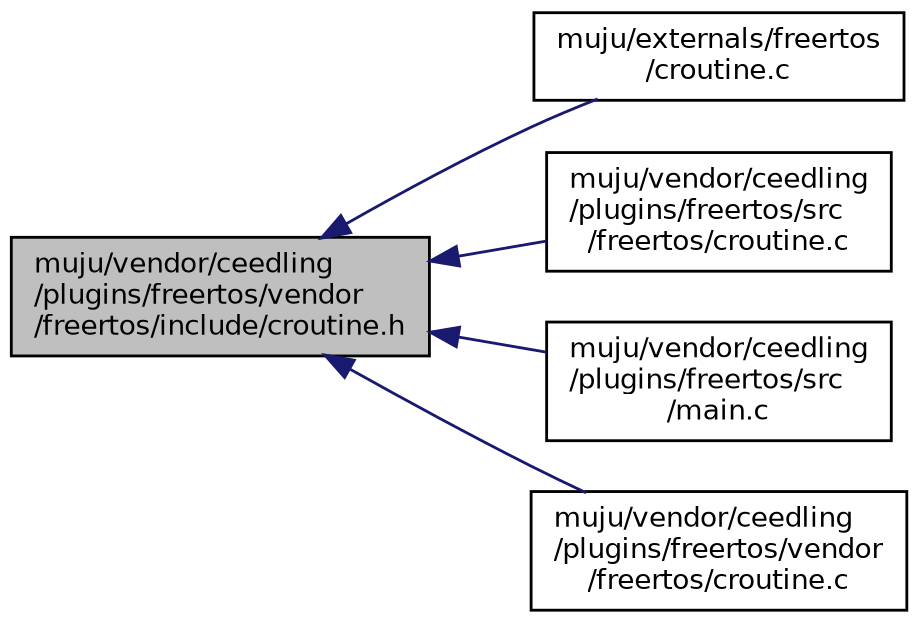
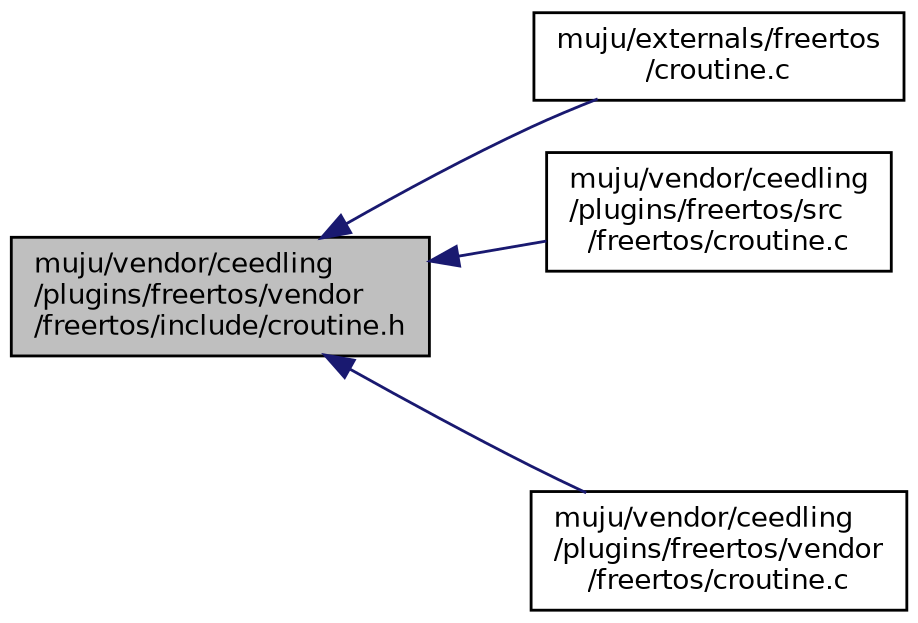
(719, 381) -> none
